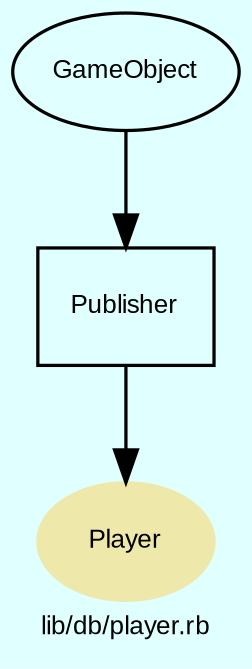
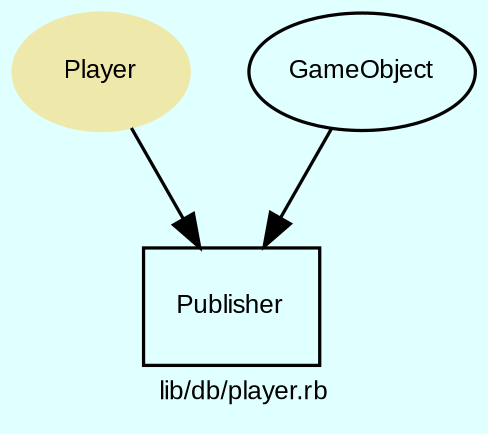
(126, 408) -> (157, 173)
